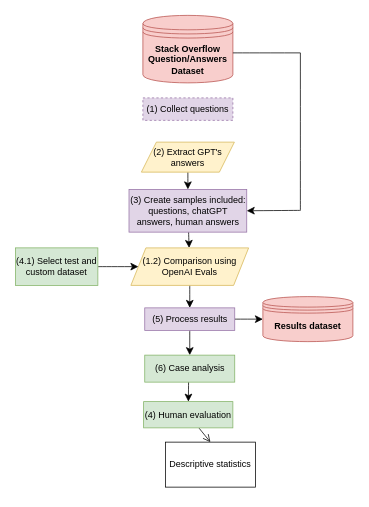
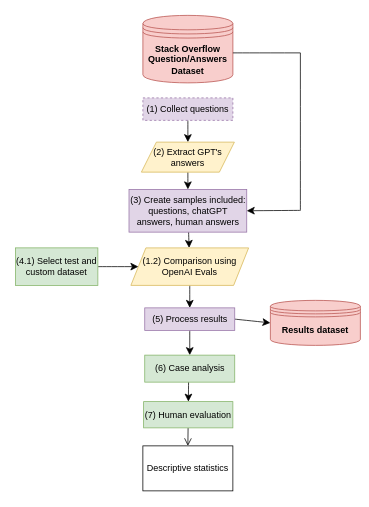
none -> (188, 134)
(308, 319) -> (315, 323)
(188, 415) -> (188, 415)
(210, 465) -> (188, 468)
